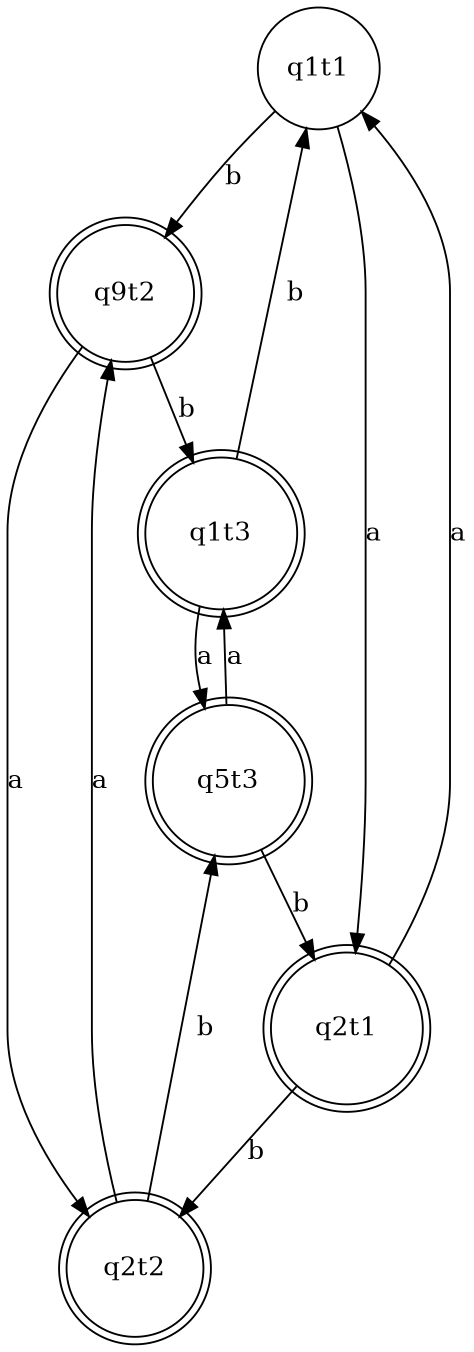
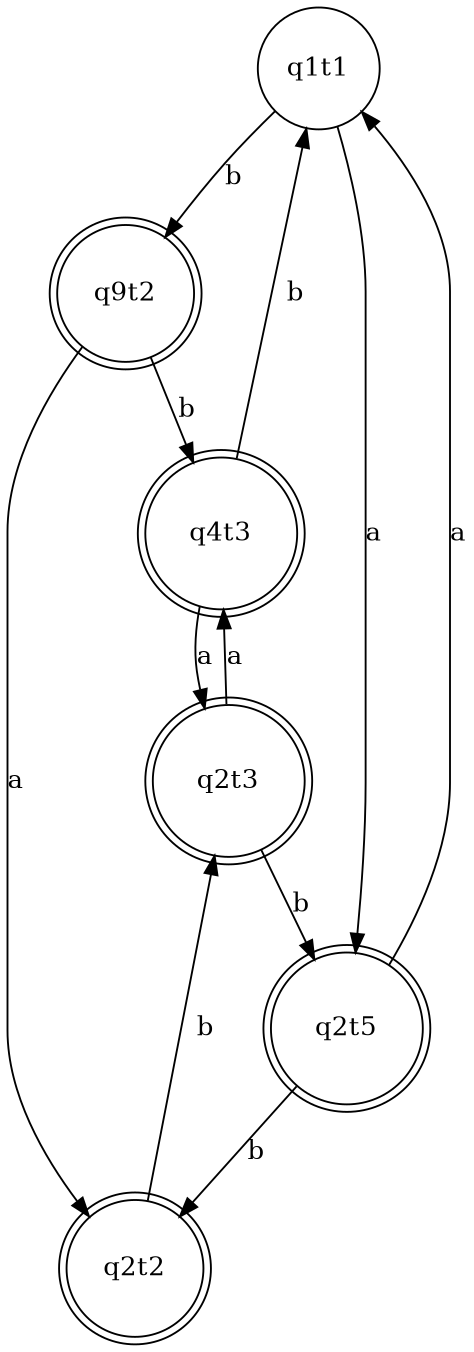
(221, 533) -> (221, 533)
(229, 781) -> (229, 781)
(92, 791) -> none
(347, 1028) -> (347, 1028)
